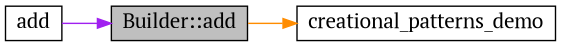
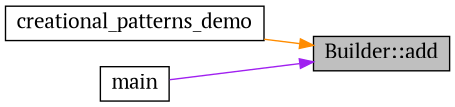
(34, 23) -> (135, 84)
(265, 23) -> (282, 41)
